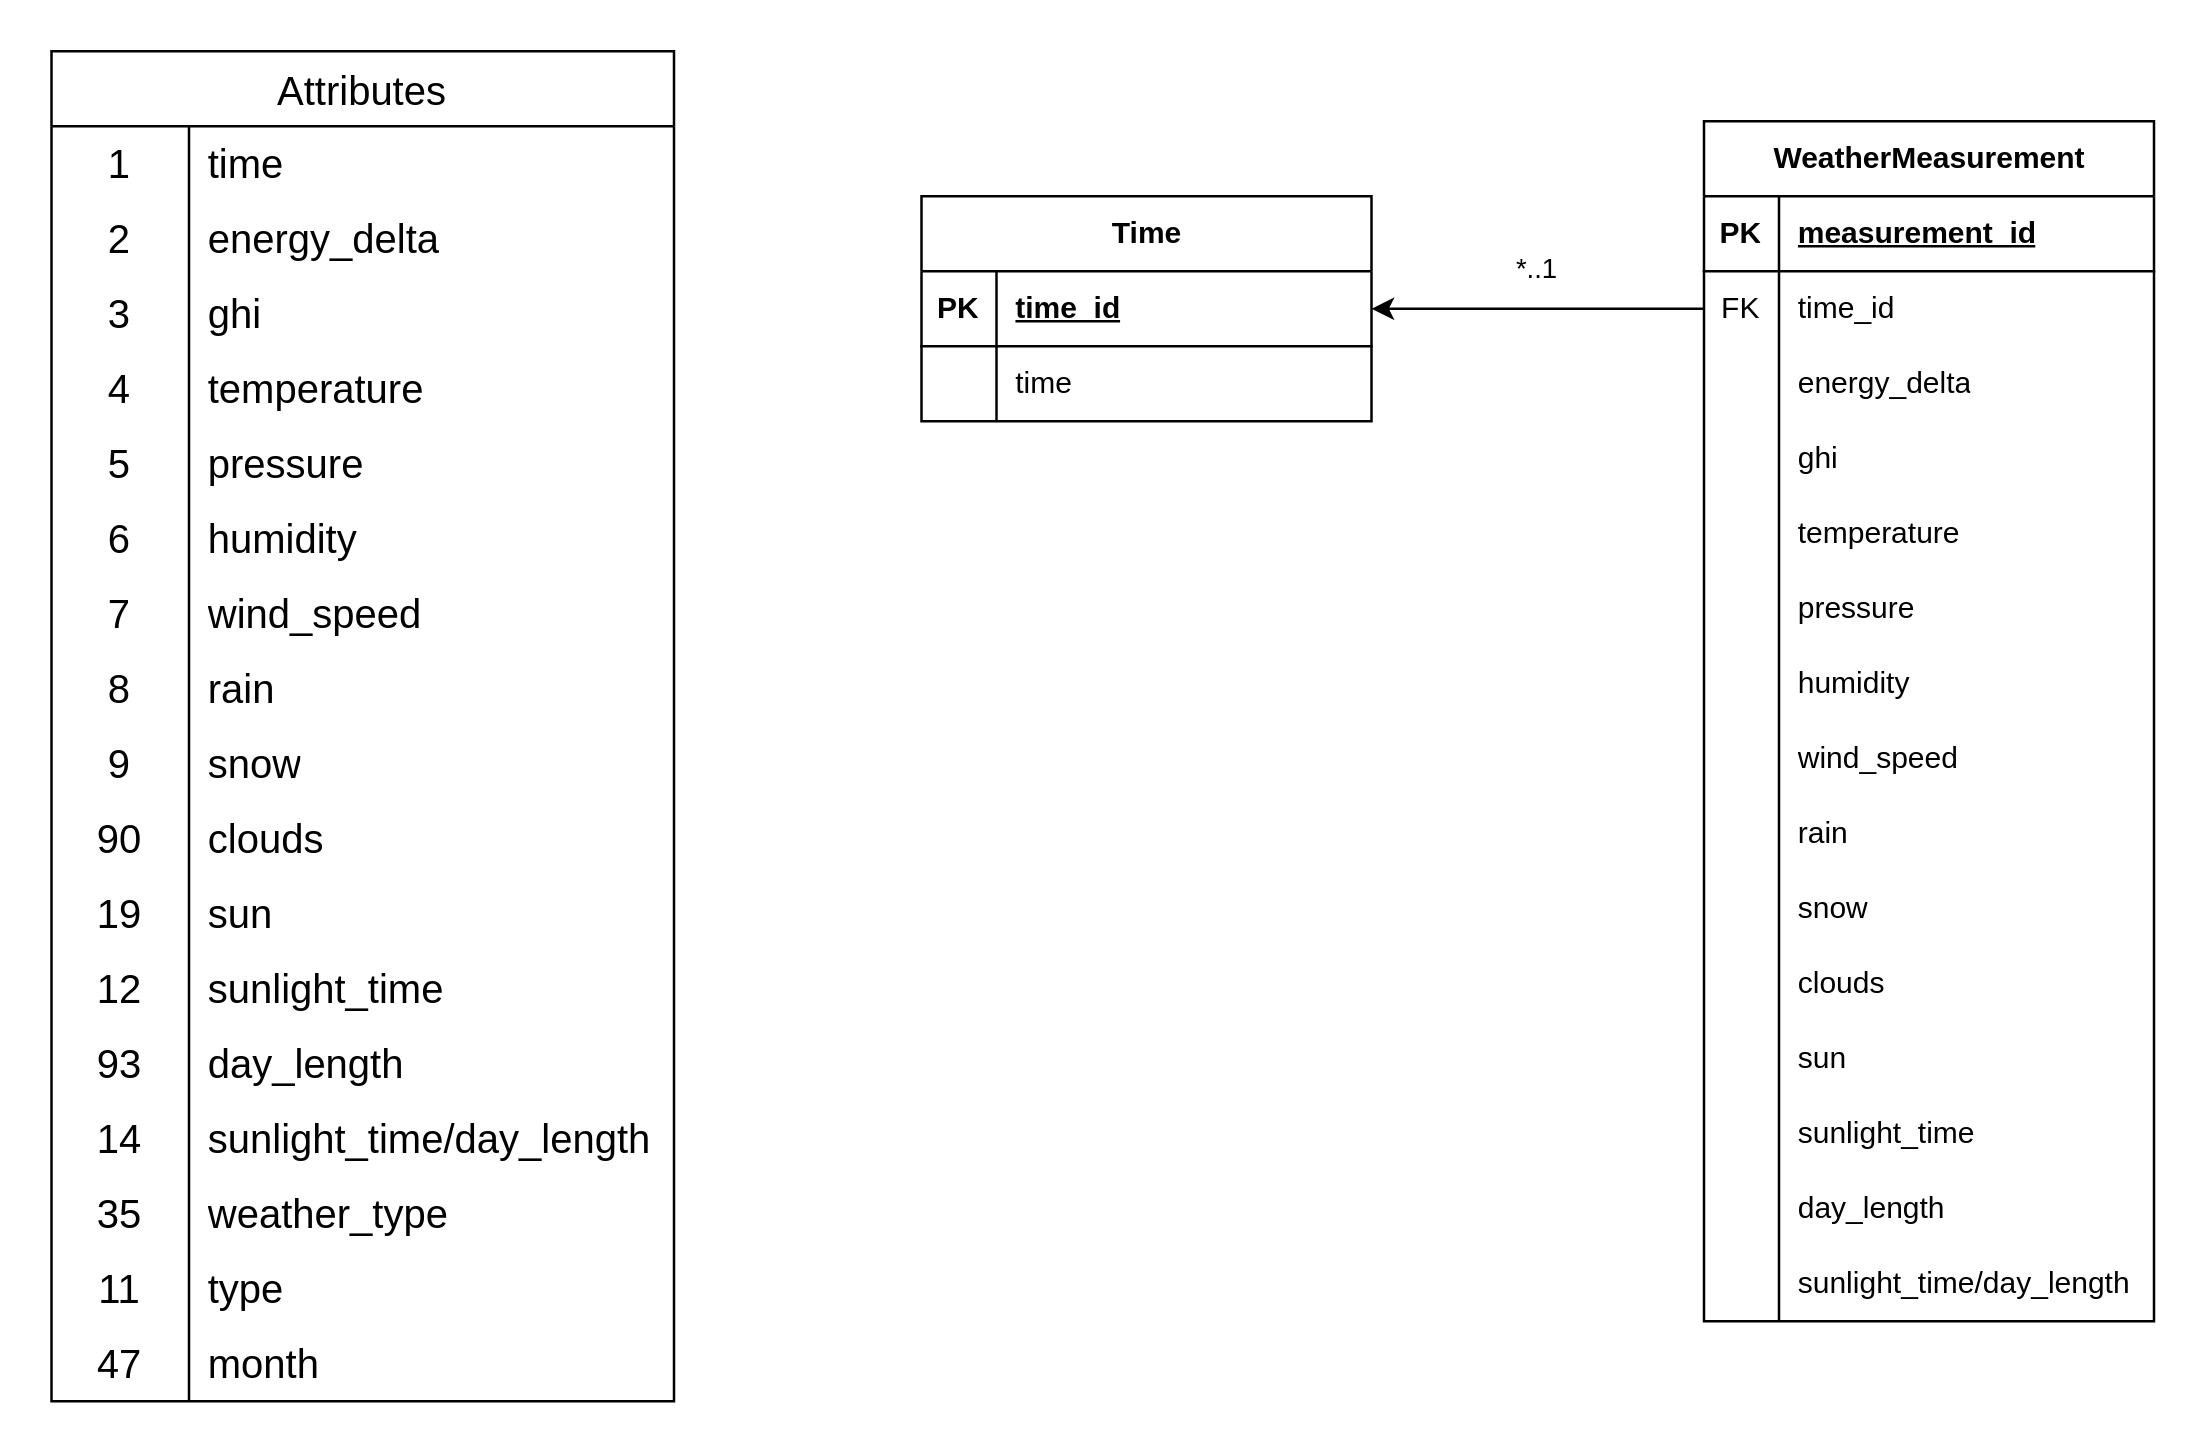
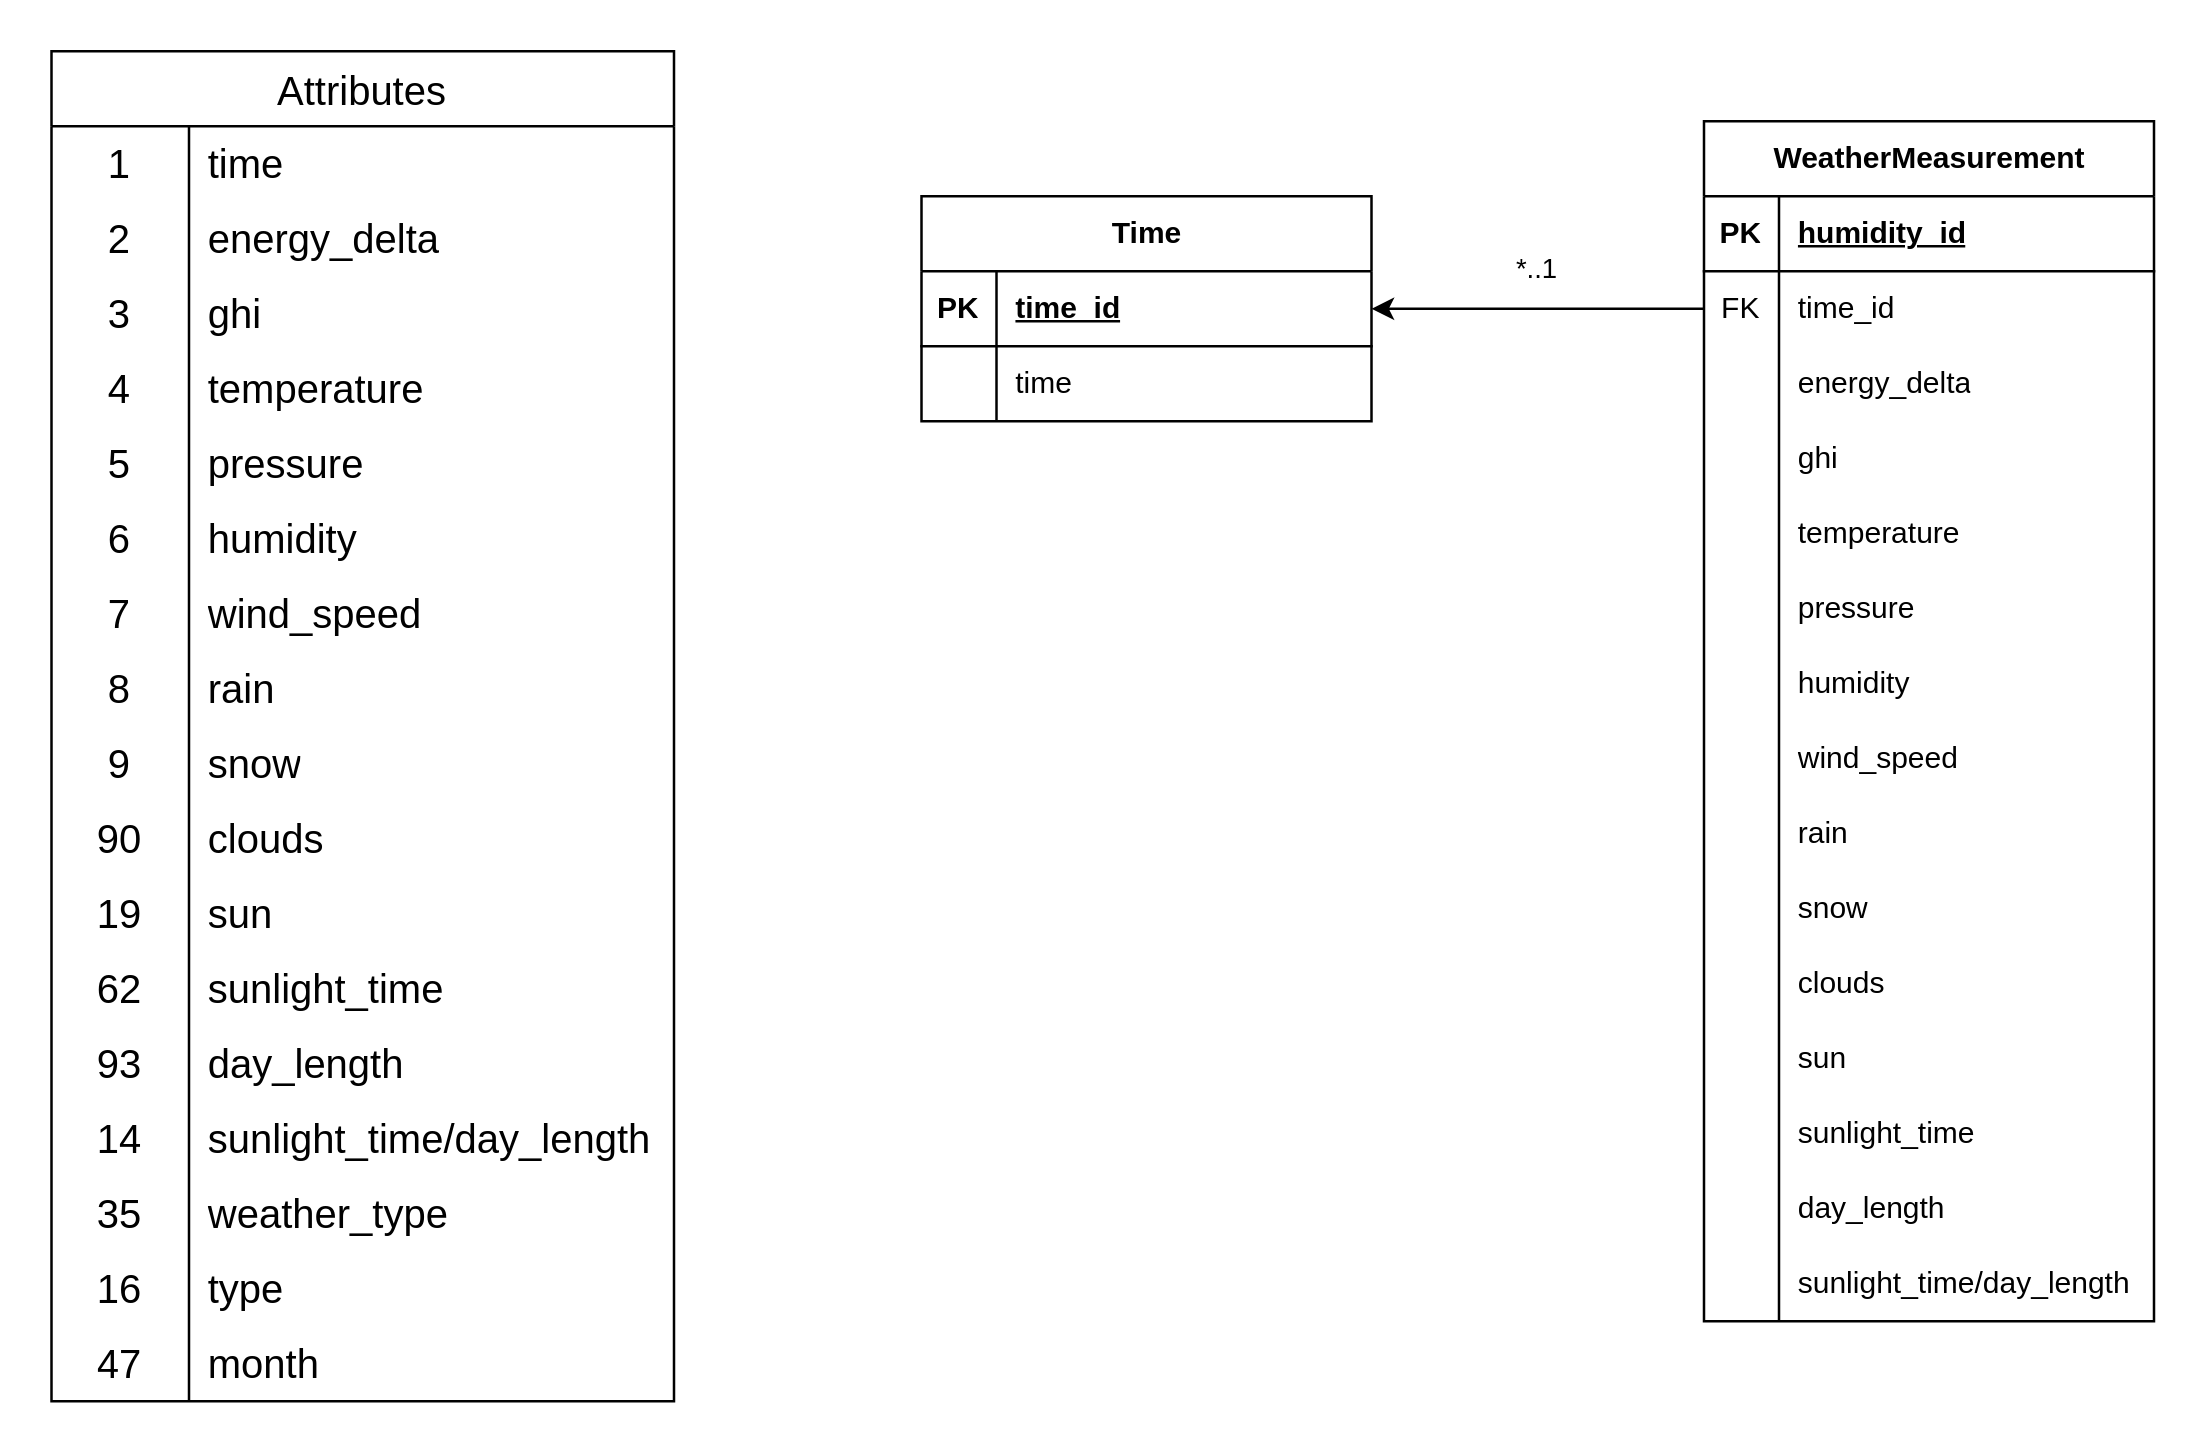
(1912, 234) -> (1879, 234)
(120, 989) -> (120, 989)
(120, 1289) -> (120, 1289)
